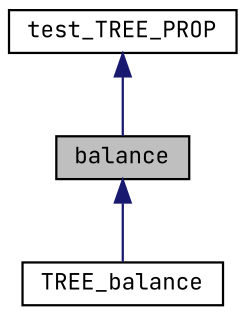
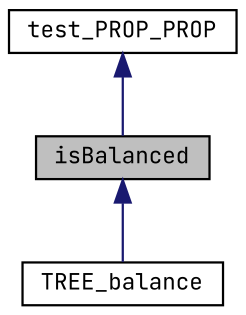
(123, 32) -> (123, 32)
(123, 158) -> (123, 158)
